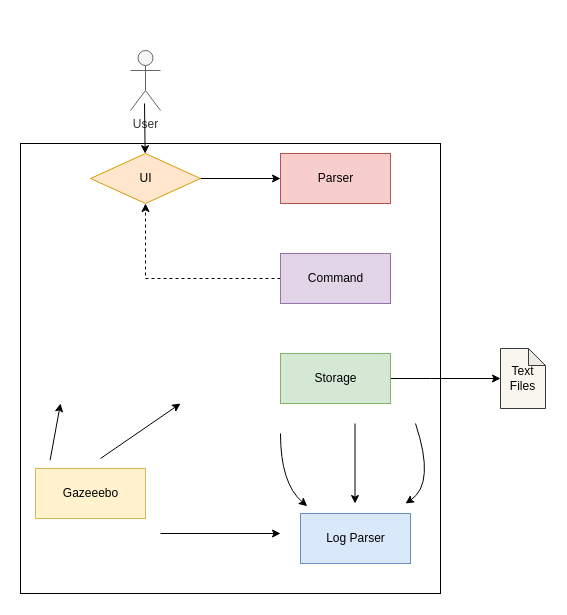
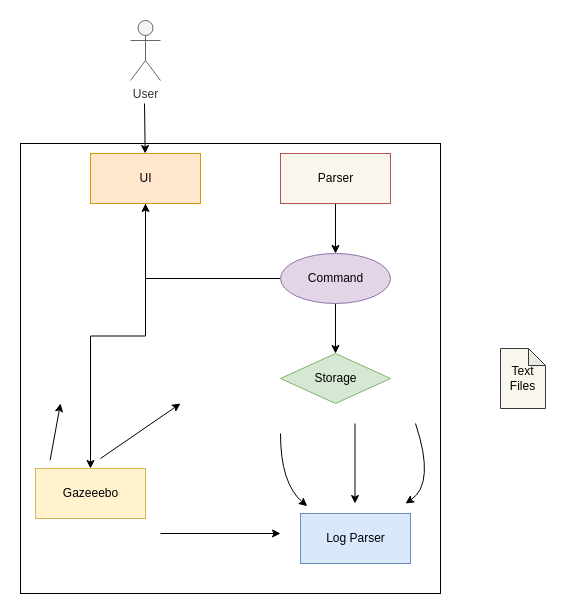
(146, 81) -> (146, 51)
(146, 179) -> (146, 179)
(237, 179) -> (91, 343)
(336, 179) -> (336, 179)
none -> (336, 225)
(214, 279) -> (214, 279)
(336, 279) -> (336, 279)
none -> (336, 325)
(336, 379) -> (336, 379)
(442, 379) -> none
